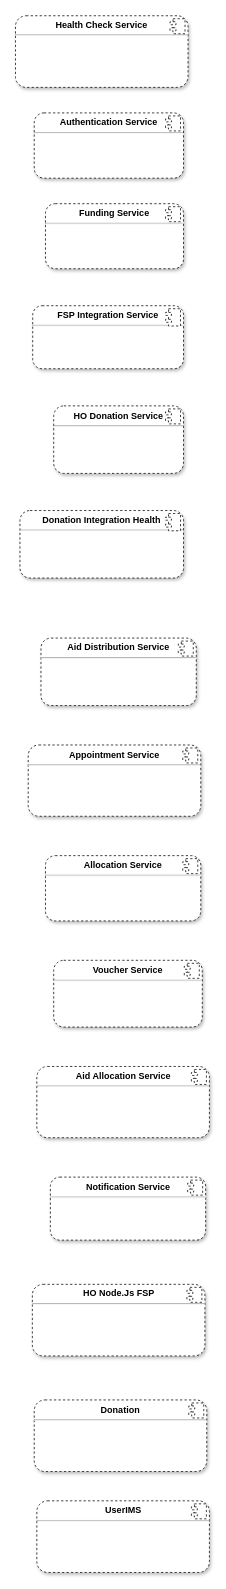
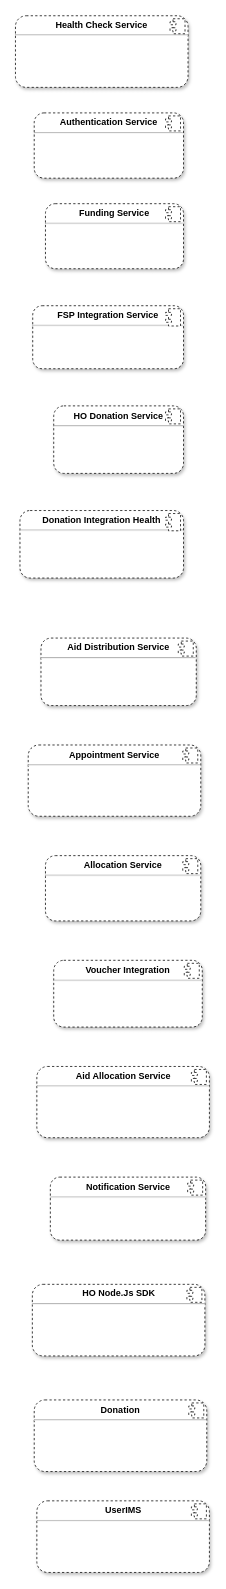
(89, 960) -> (99, 960)
(64, 1284) -> (64, 1284)
